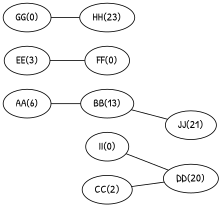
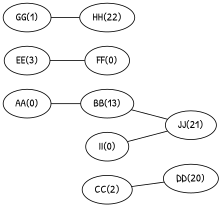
(27, 18) -> (27, 18)
(107, 18) -> (107, 18)
(27, 104) -> (27, 104)
(147, 162) -> (148, 136)
